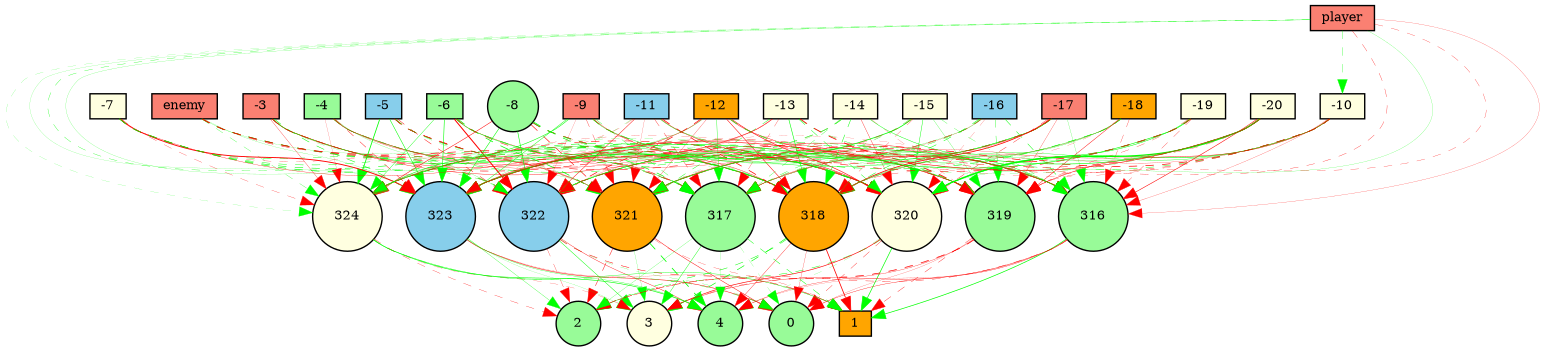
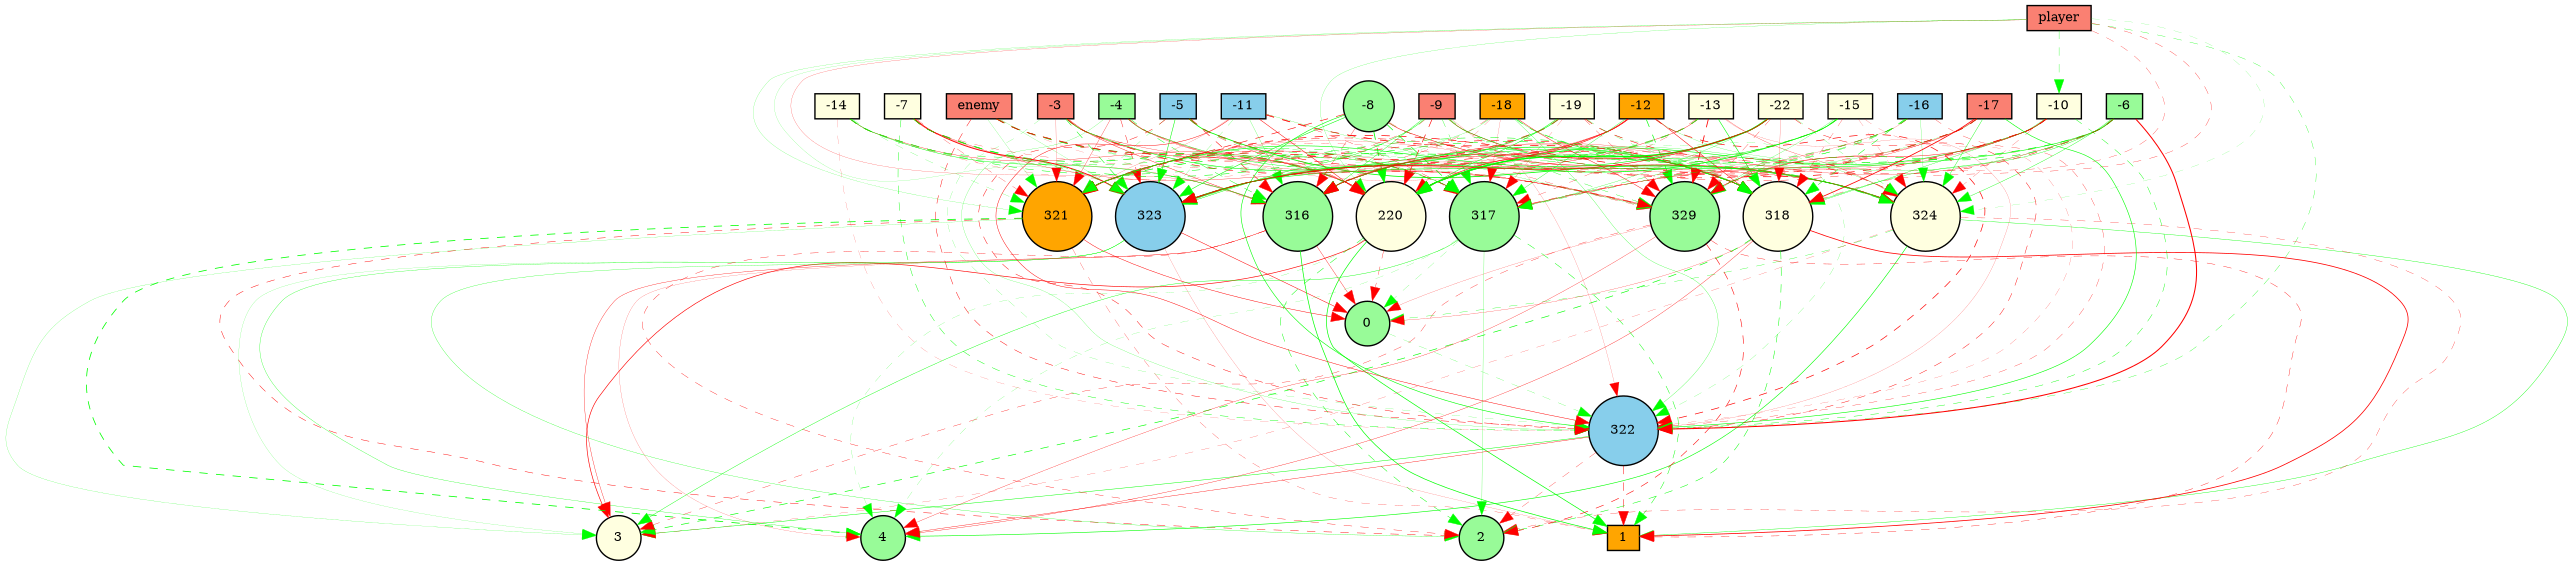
(1273, 106) -> (1781, 106)
(615, 157) -> none
none -> (1081, 165)
(814, 216) -> (1778, 216)
(907, 216) -> (1391, 216)
(1000, 216) -> (1685, 216)
(659, 276) -> (1493, 376)
